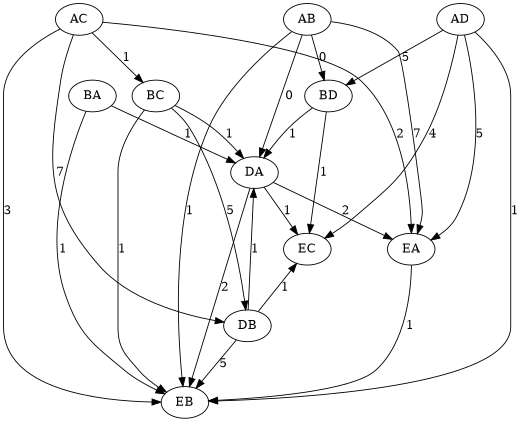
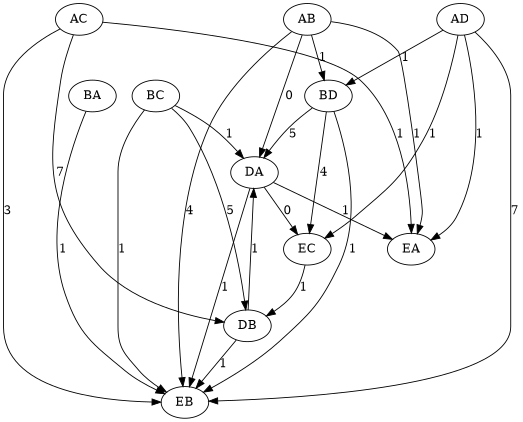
(114, 55) -> none
(323, 58) -> (323, 58)
(406, 58) -> (406, 58)
(169, 133) -> none
(293, 134) -> (293, 134)
(401, 134) -> (401, 134)
(417, 134) -> (417, 134)
(433, 134) -> (433, 134)
(480, 134) -> (480, 134)
(324, 173) -> (324, 173)
(190, 211) -> (190, 211)
(288, 211) -> (288, 211)
(346, 211) -> (346, 211)
(515, 211) -> (515, 211)
(225, 288) -> (225, 288)
(275, 291) -> (295, 292)
(224, 364) -> (224, 364)
(354, 381) -> (334, 275)
